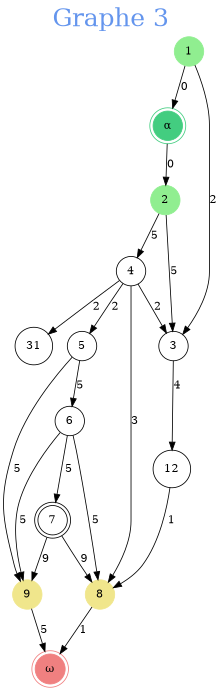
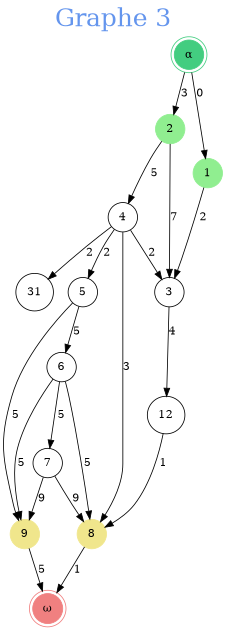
(180, 83) -> (198, 111)
(171, 165) -> (185, 94)
(174, 271) -> (174, 217)
(53, 520) -> (48, 463)
